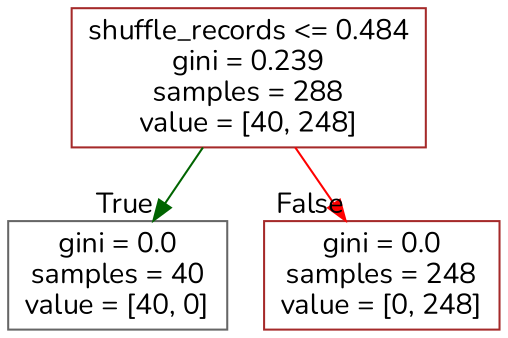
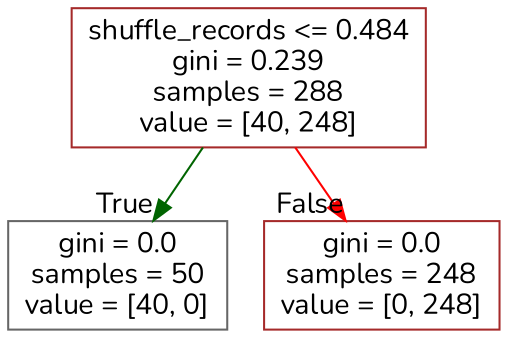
(118, 275) -> (118, 275)
